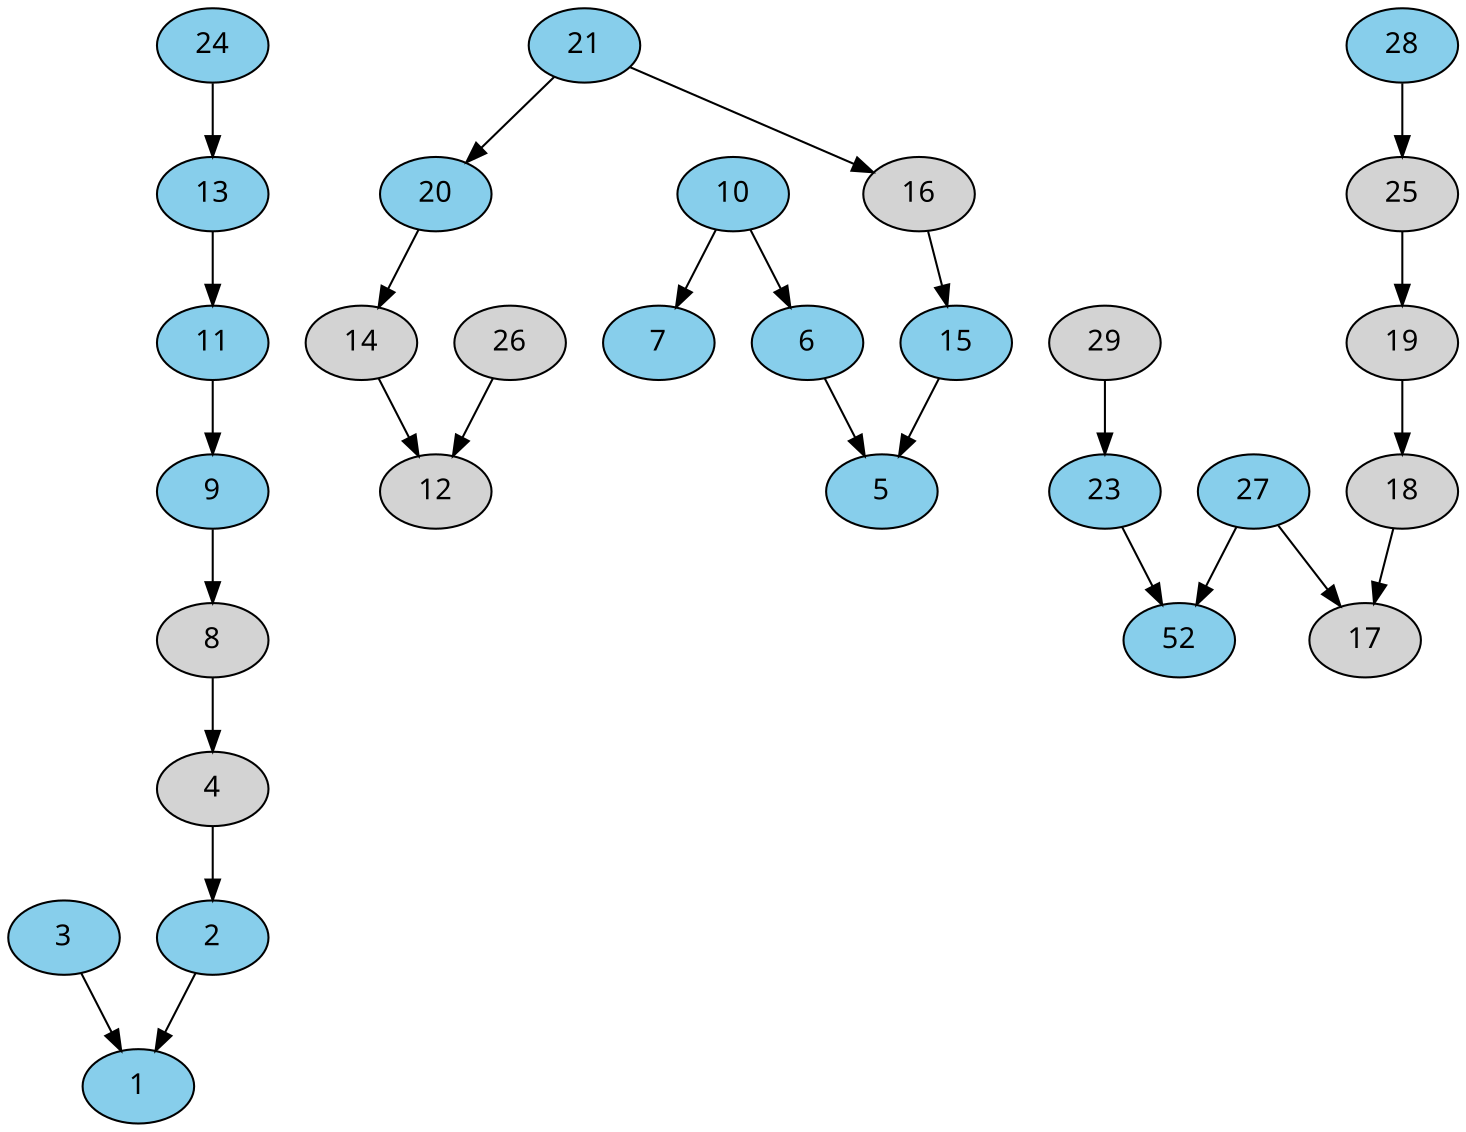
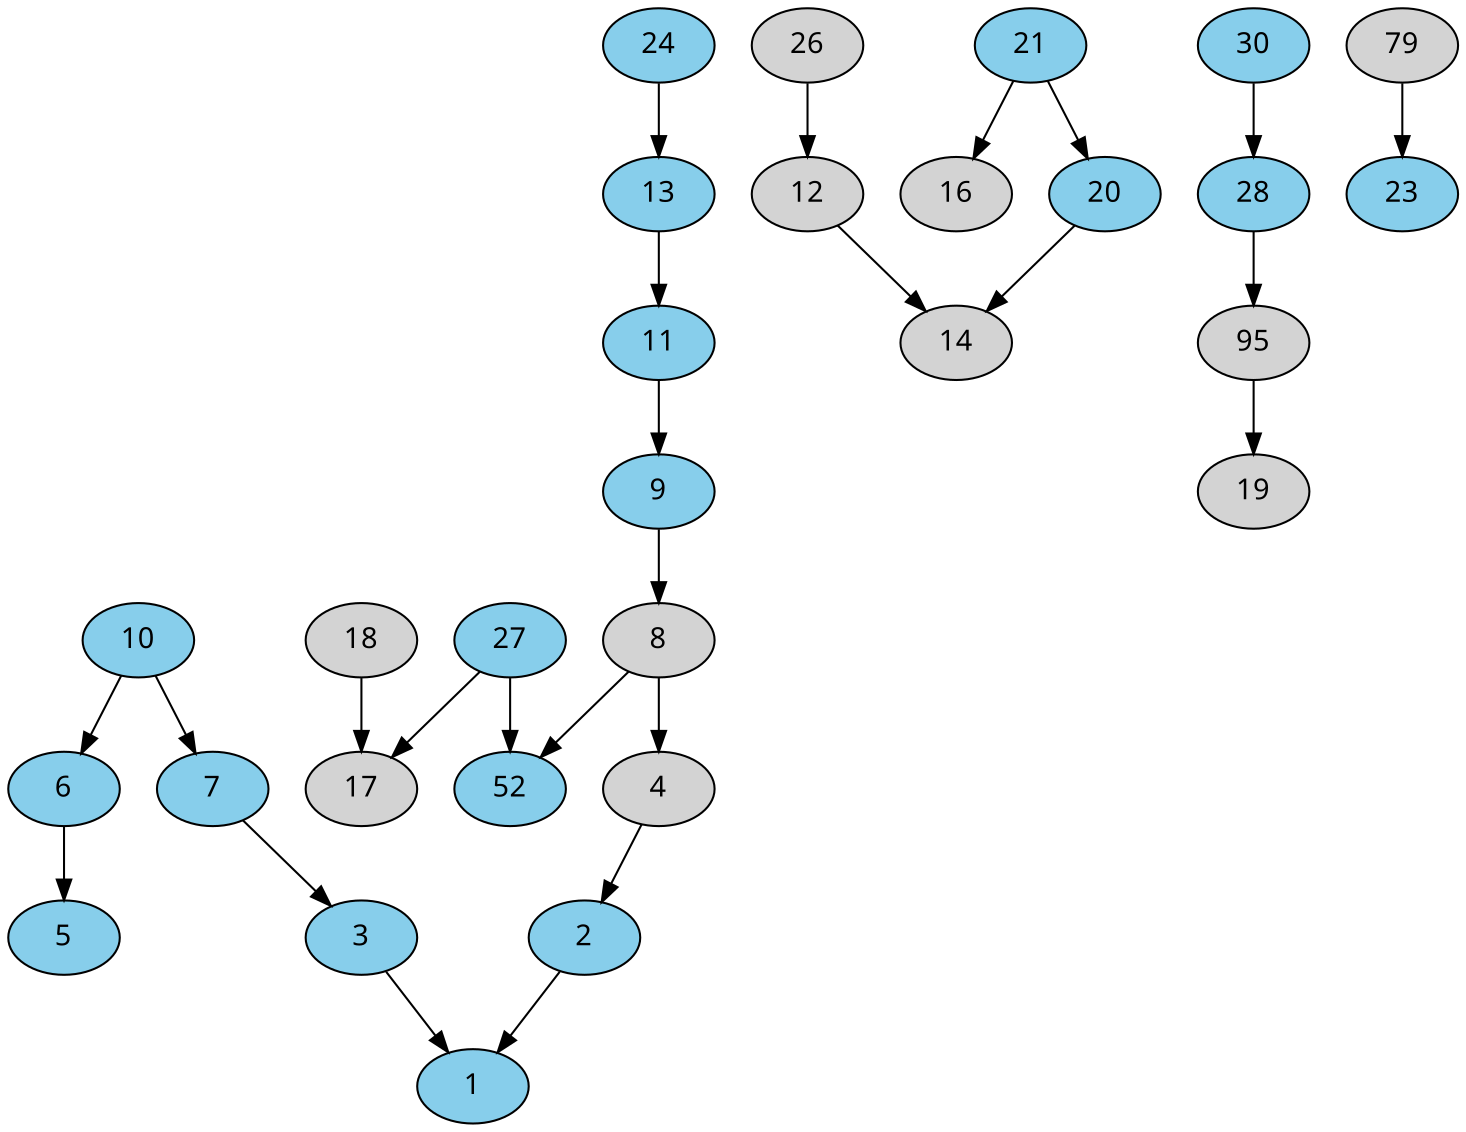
none -> (1254, 45)
(1402, 194) -> (1254, 343)
(956, 343) -> none
(1105, 343) -> (1402, 45)
(1402, 407) -> none
(394, 408) -> (874, 261)
(1137, 557) -> (592, 707)
none -> (279, 856)
